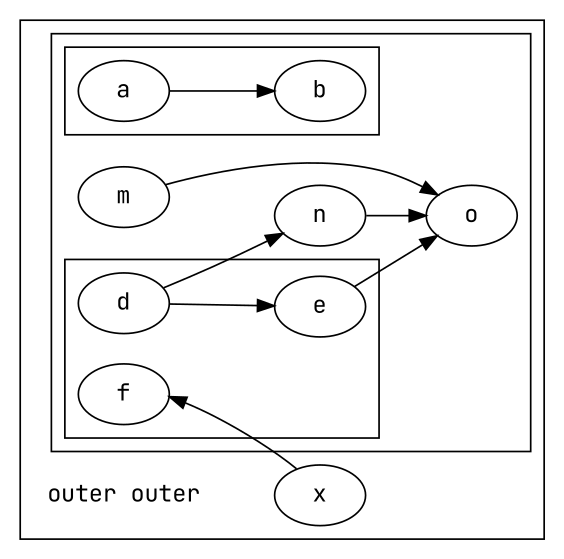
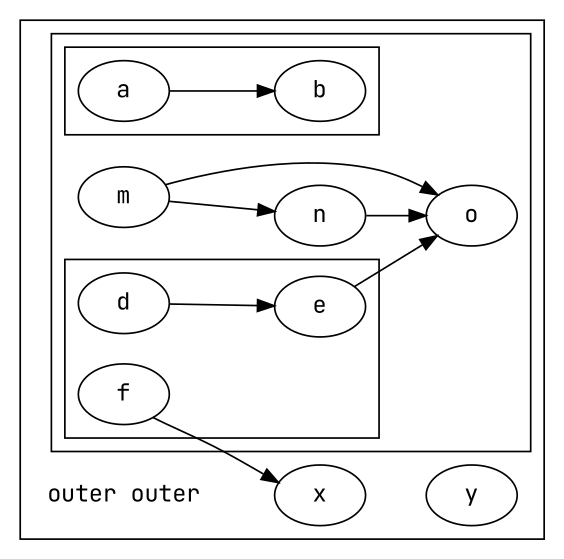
(205, 270) -> (213, 206)
(235, 427) -> (209, 444)
none -> (472, 495)
